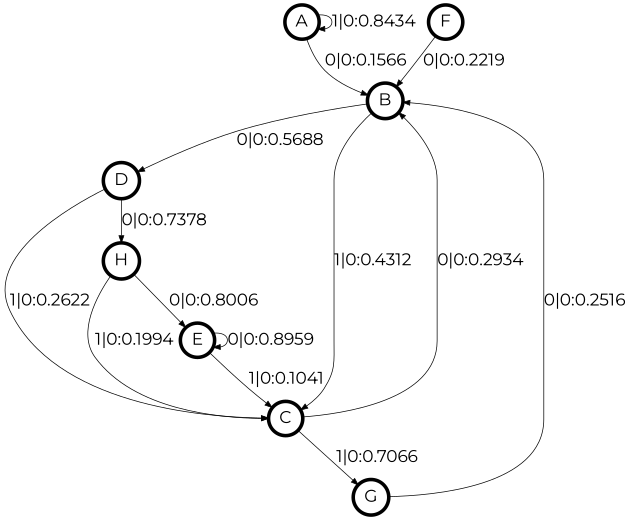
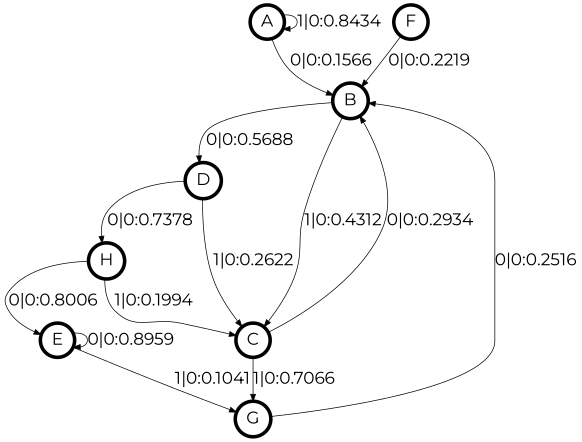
(237, 379) -> (151, 379)
